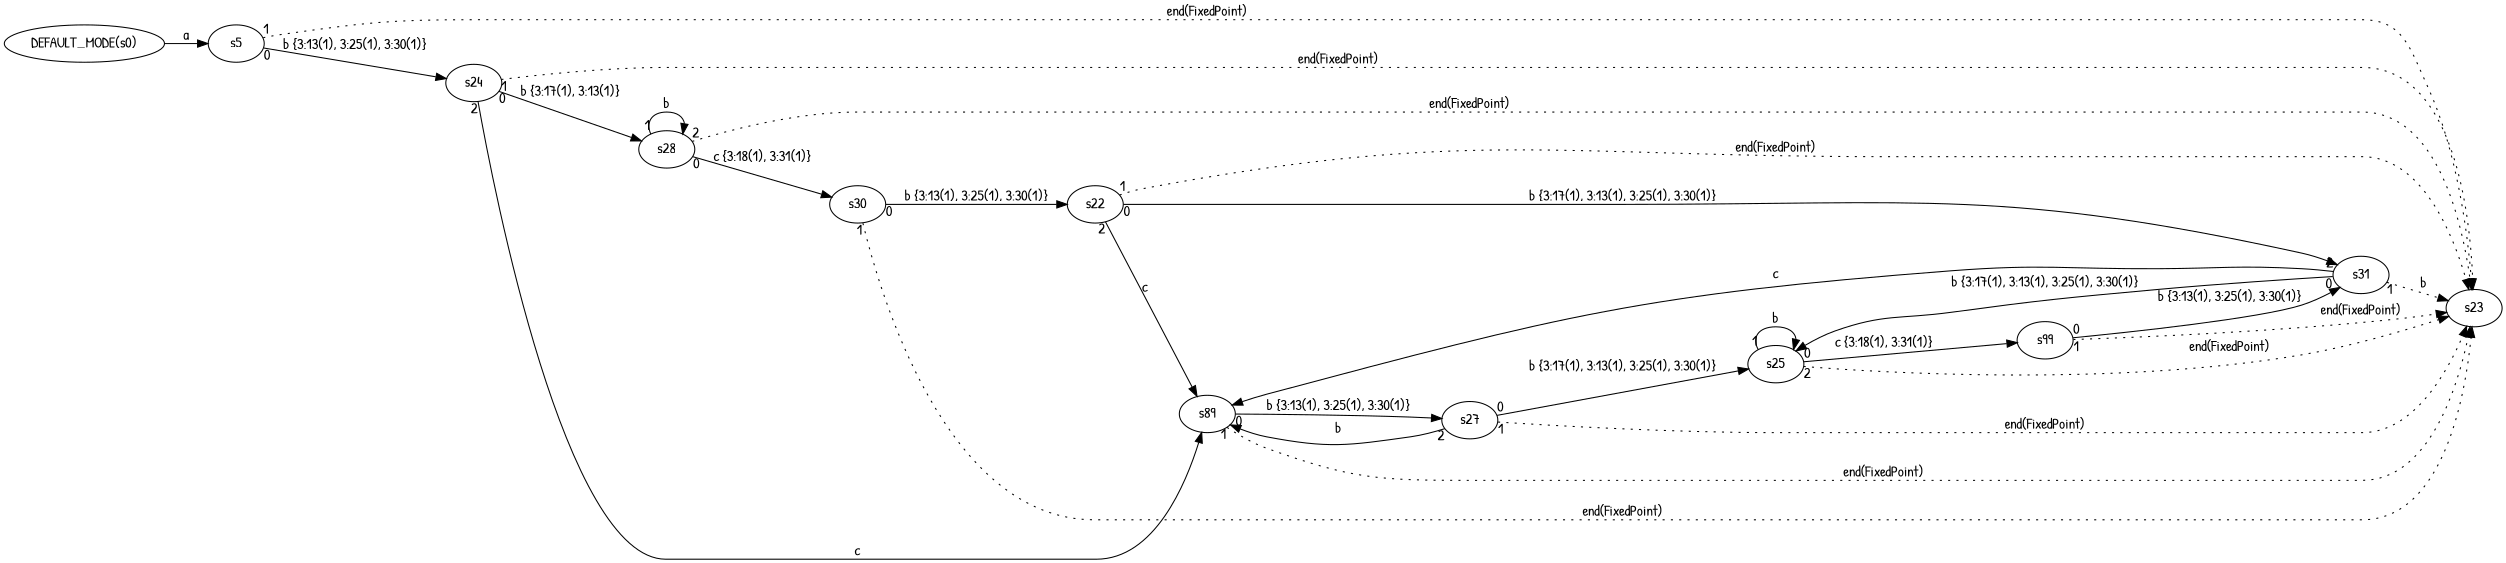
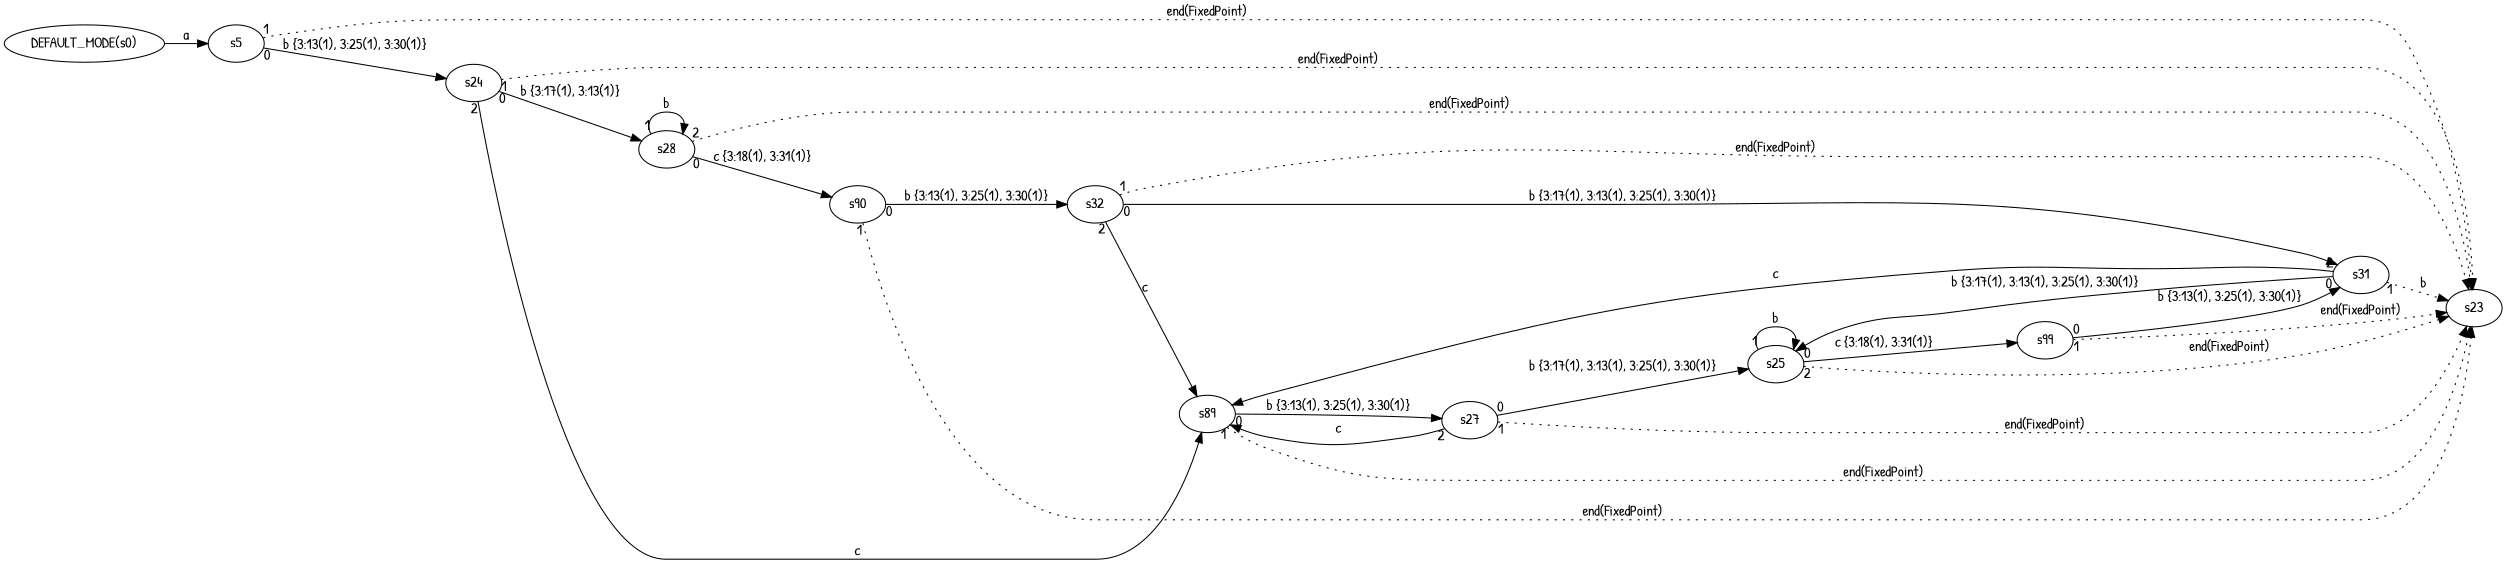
(858, 204) -> (858, 204)
(1095, 204) -> (1095, 204)
(1339, 429) -> (1339, 429)
